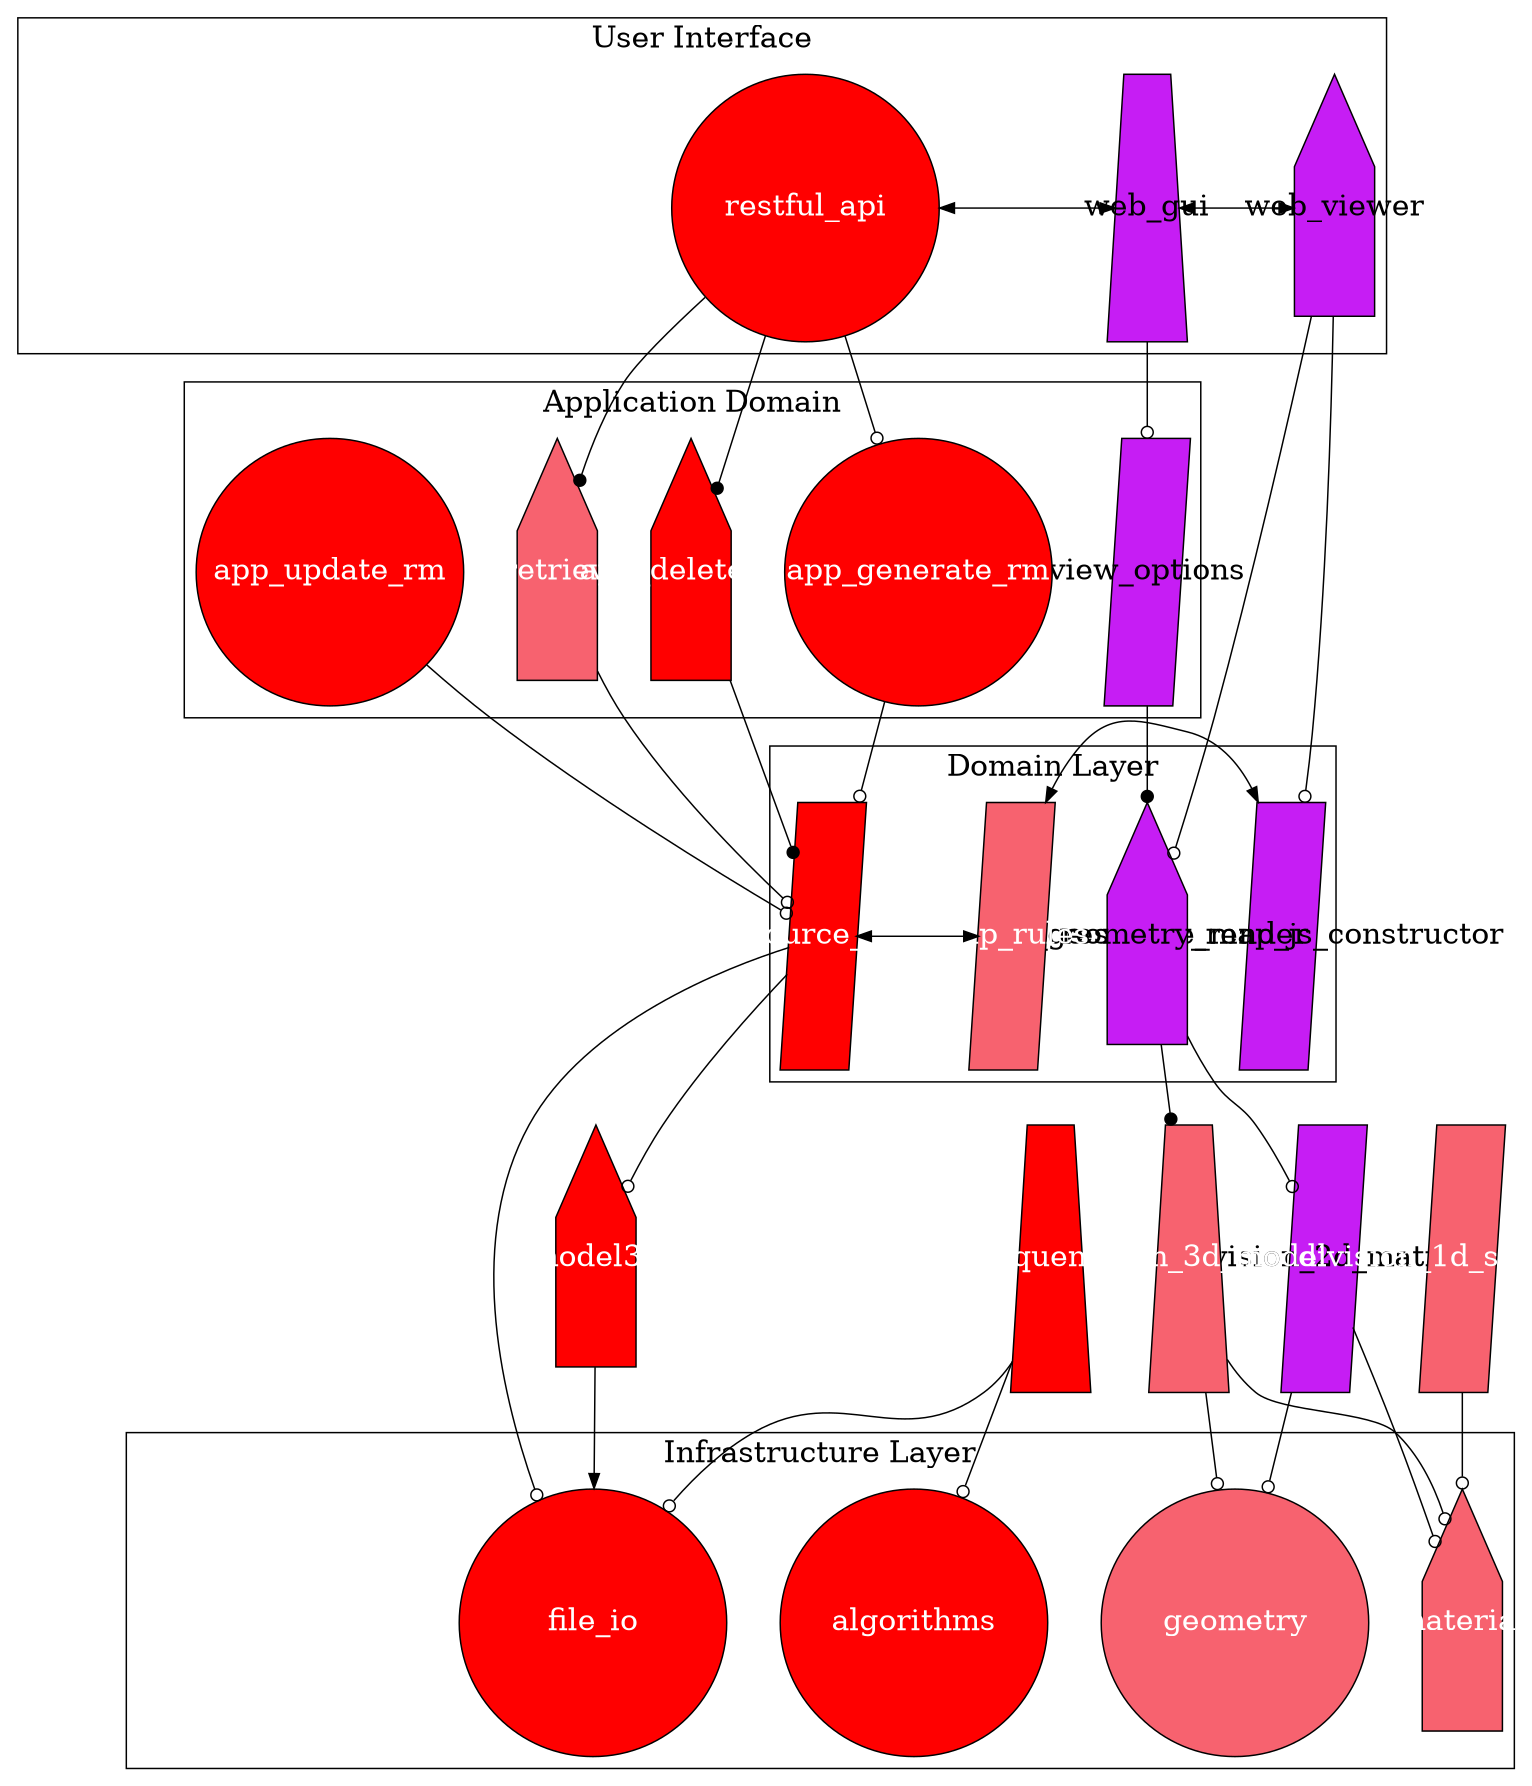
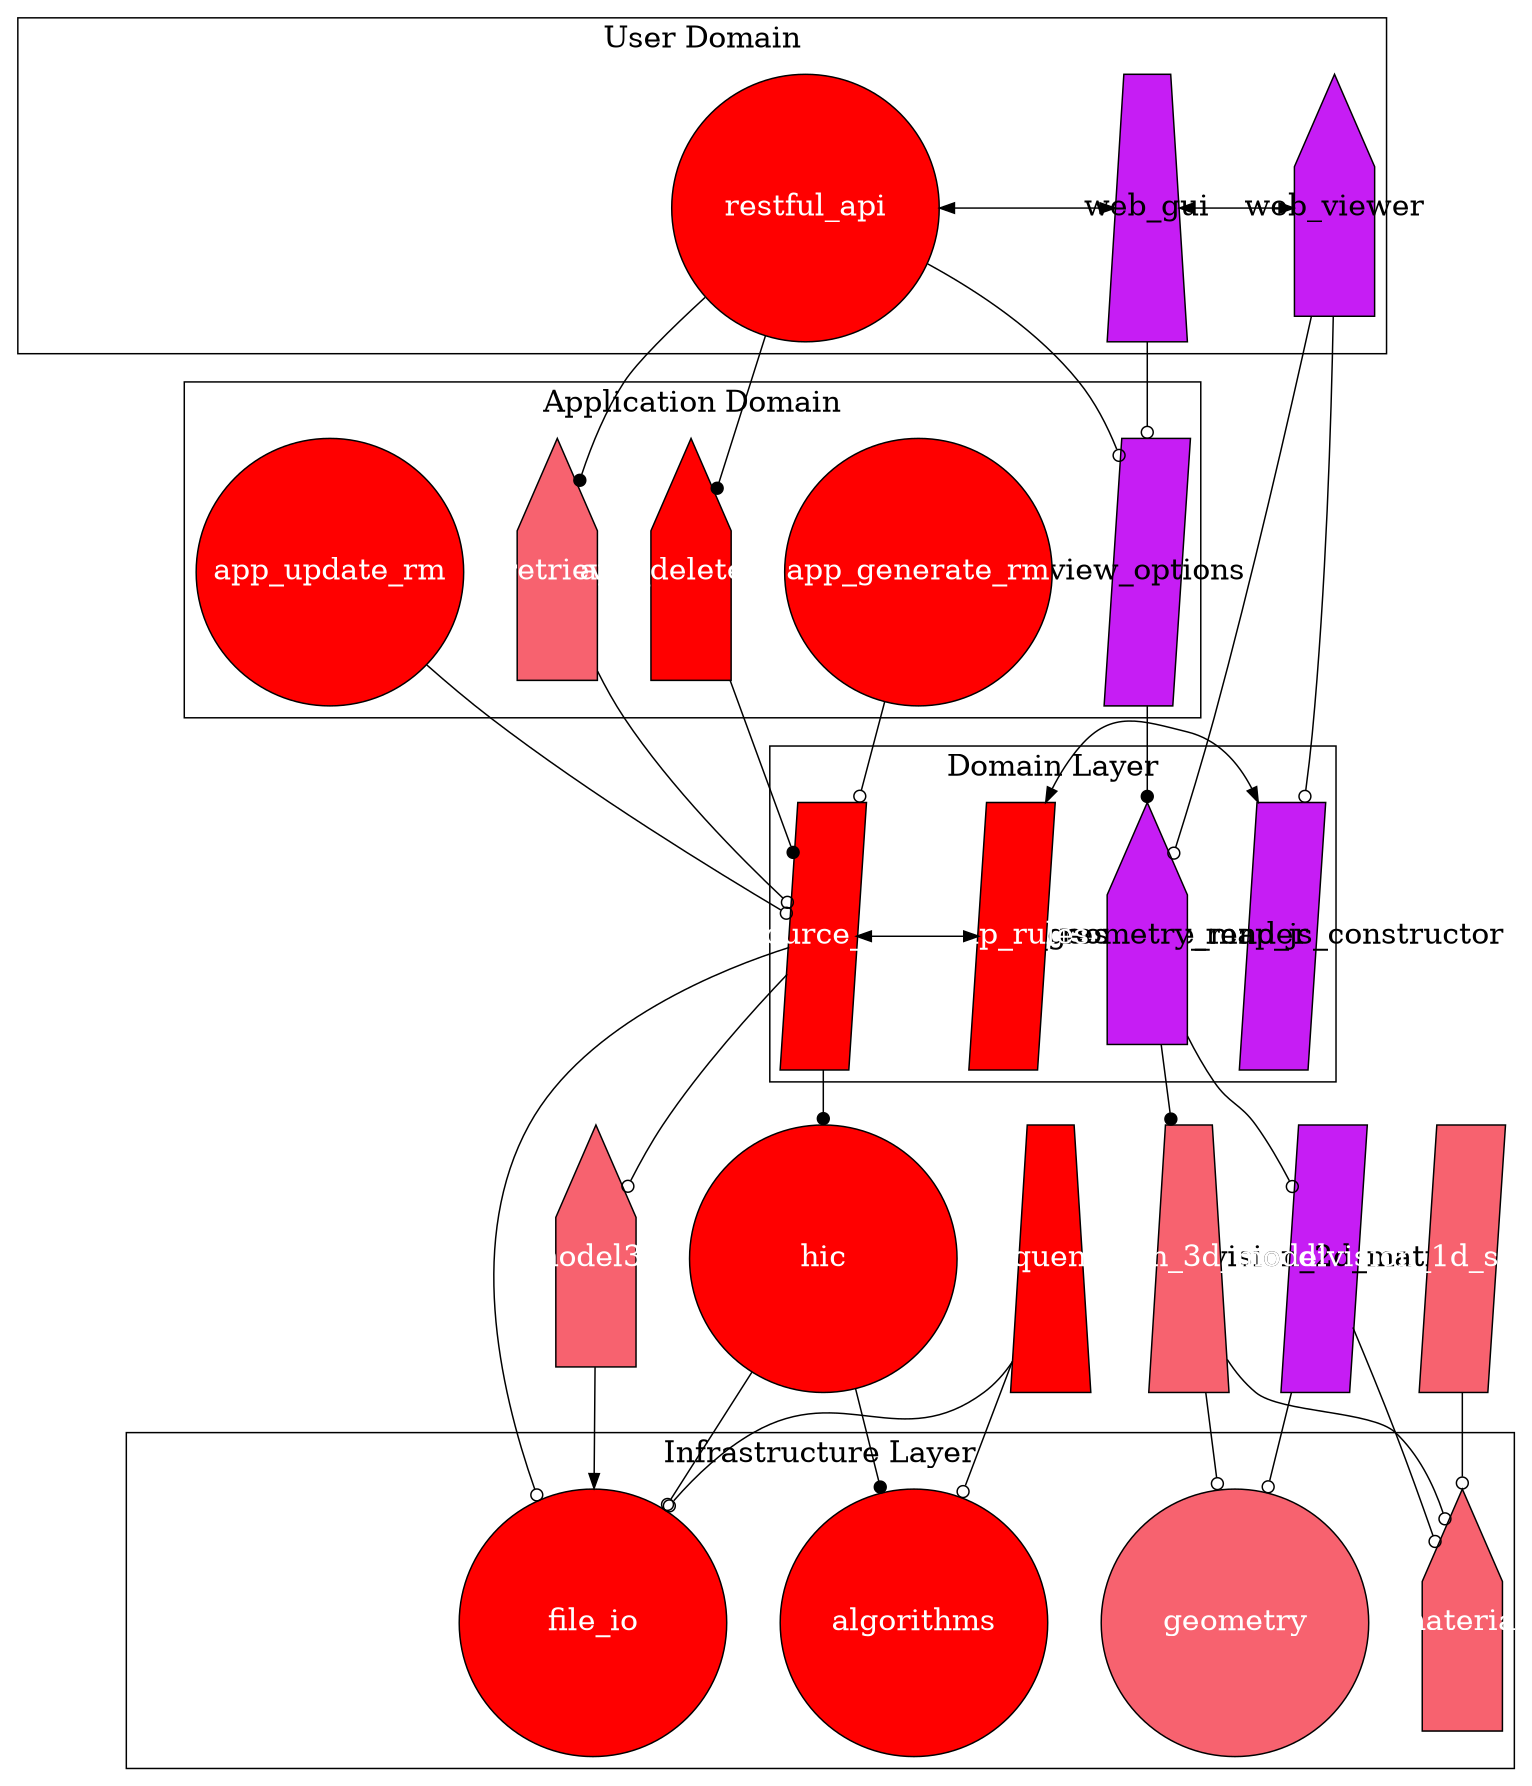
(702, 40) -> (702, 40)
(862, 391) -> (1039, 340)
(1012, 936) -> (1012, 936)
(596, 1259) -> (596, 1259)
none -> (823, 1259)
